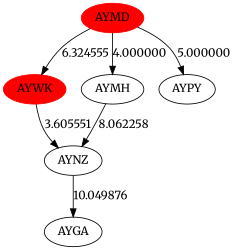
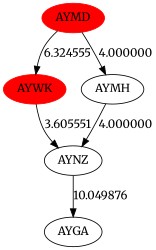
(187, 89) -> none
(124, 125) -> (126, 125)
